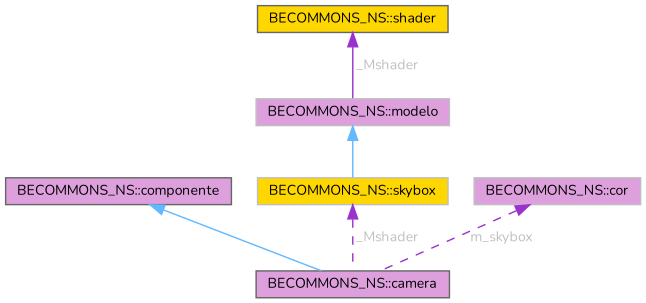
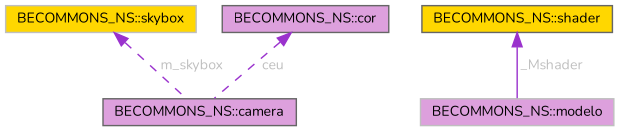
(353, 159) -> none
(119, 191) -> none
(557, 191) -> (306, 19)
(386, 238) -> (190, 66)
(500, 238) -> (272, 66)
